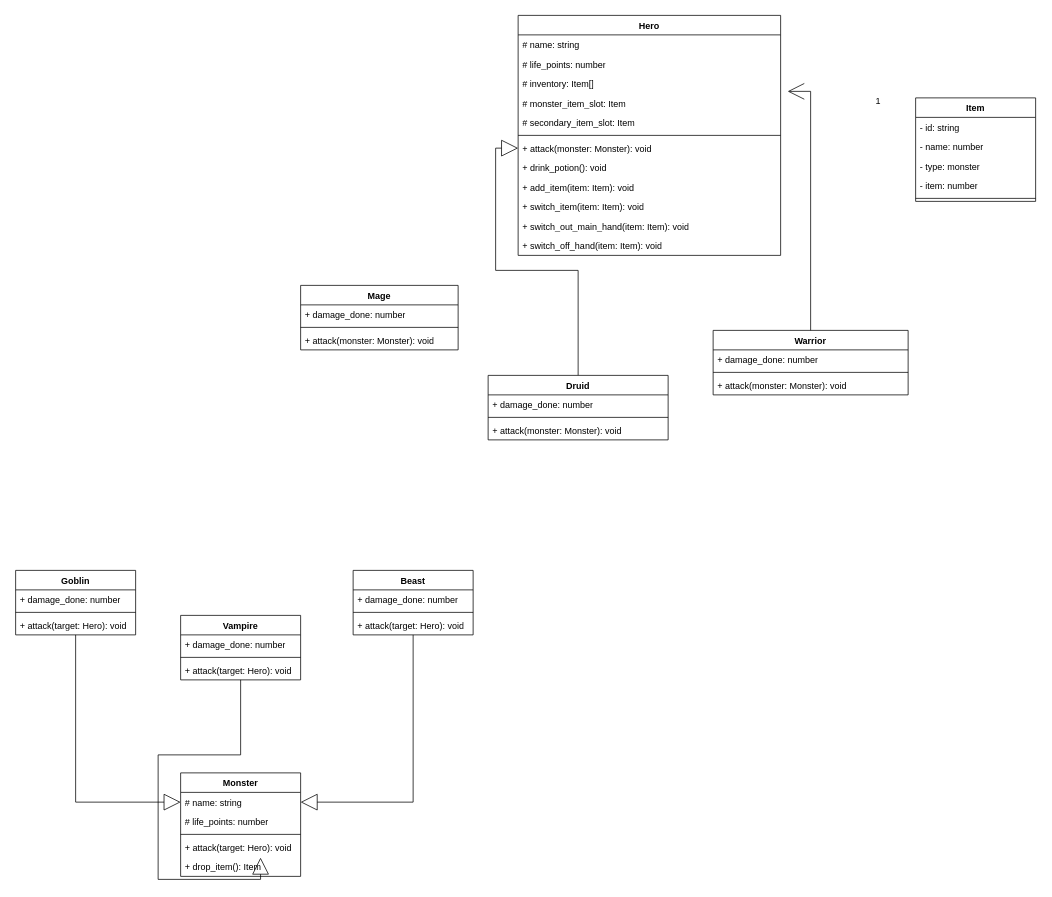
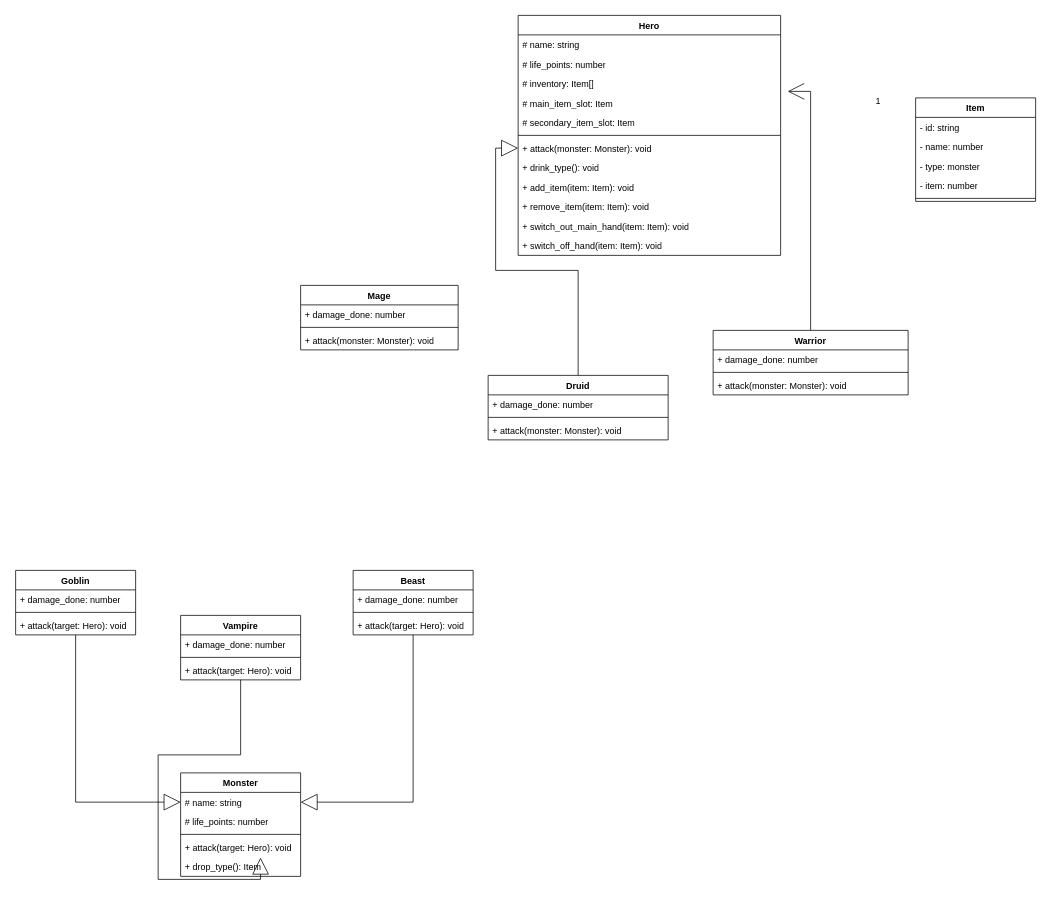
(580, 104) -> (571, 104)
(571, 169) -> (567, 169)
(590, 208) -> (591, 208)
(228, 868) -> (229, 868)
